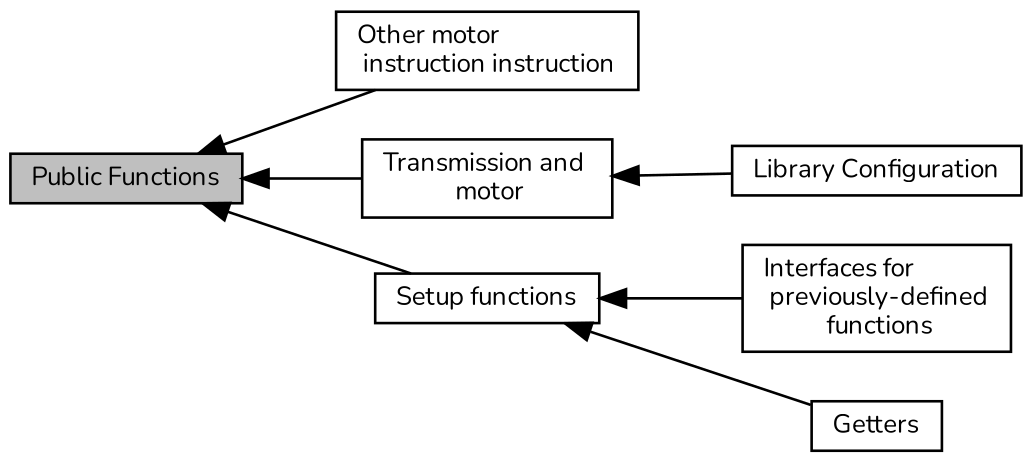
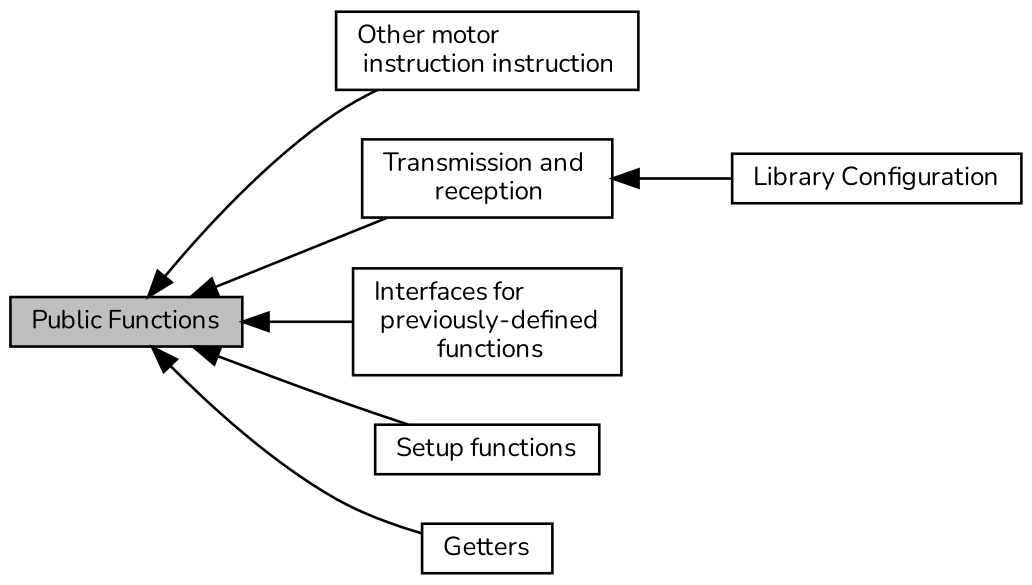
(487, 178) -> (487, 178)
(684, 298) -> (311, 322)
(701, 368) -> (286, 466)
